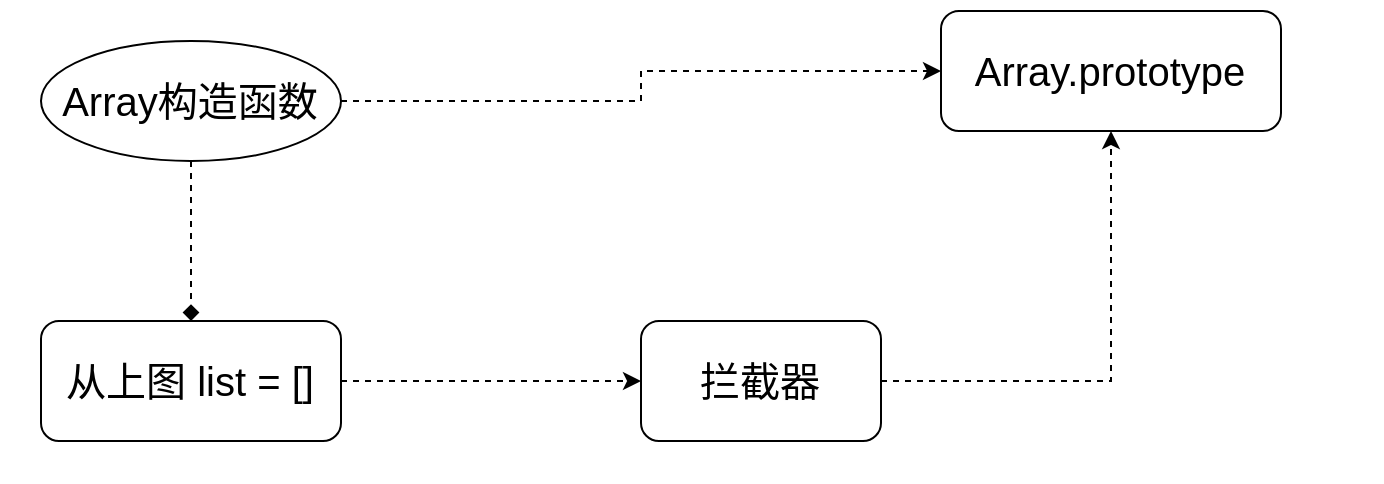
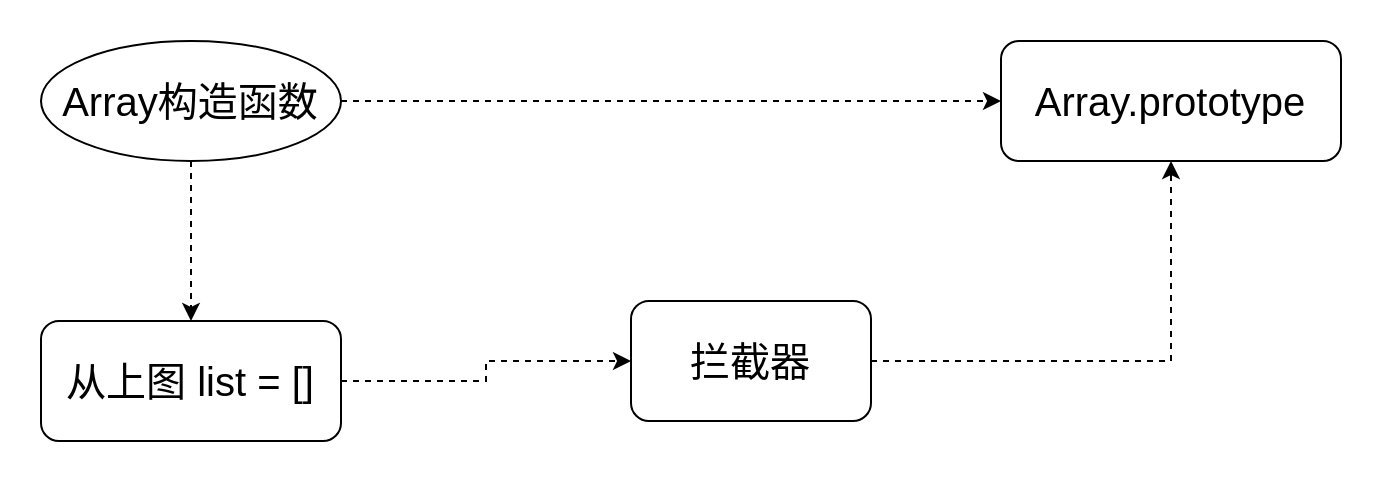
(1111, 71) -> (1171, 101)
(191, 305) -> (191, 306)
(761, 381) -> (751, 361)
